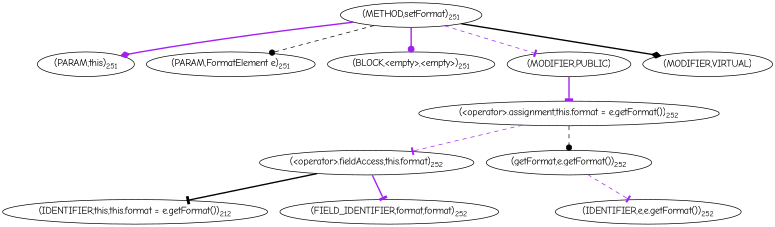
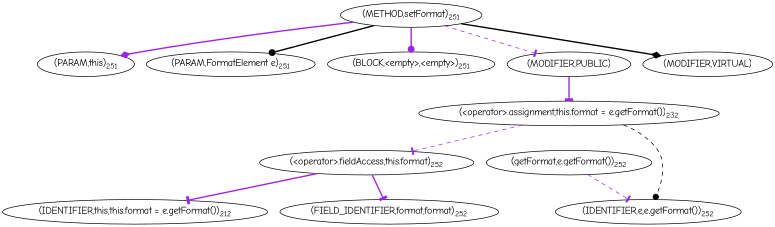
(324, 39) -> (324, 39)
(673, 112) -> (673, 112)
(569, 135) -> (658, 151)
(254, 187) -> (254, 187)
